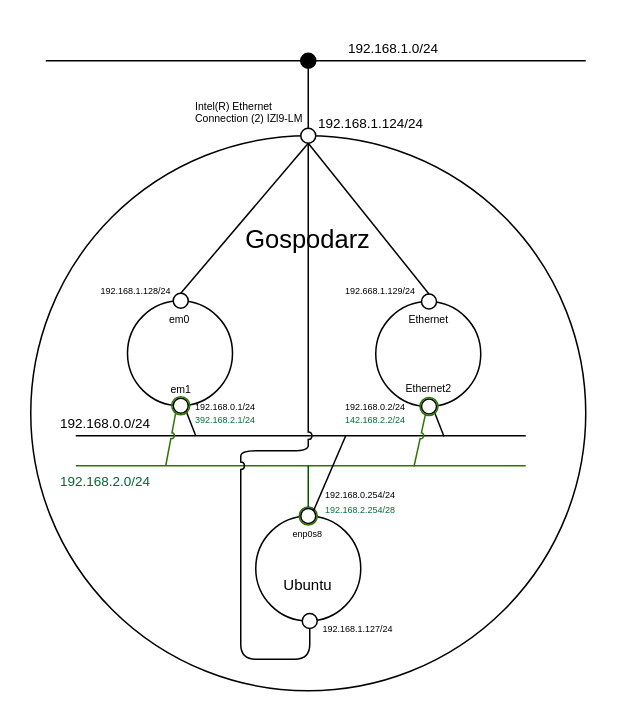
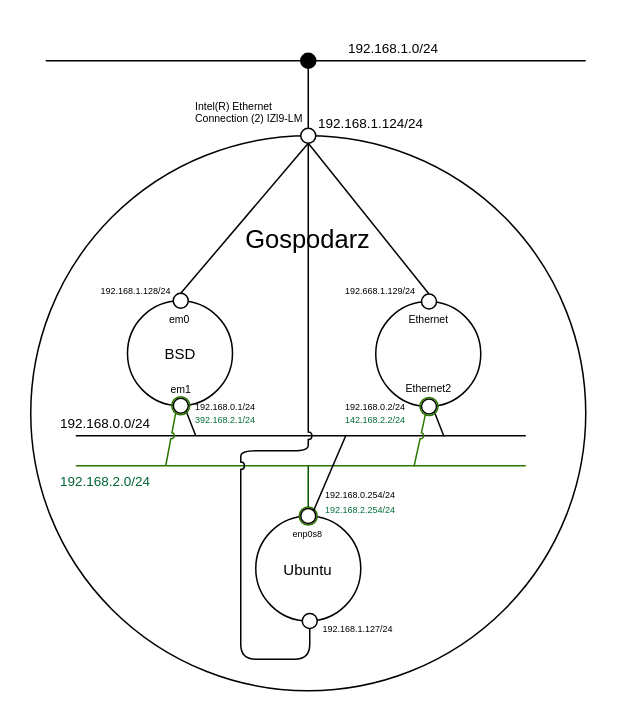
none -> (180, 353)
(361, 511) -> (361, 511)
(308, 584) -> (308, 569)
